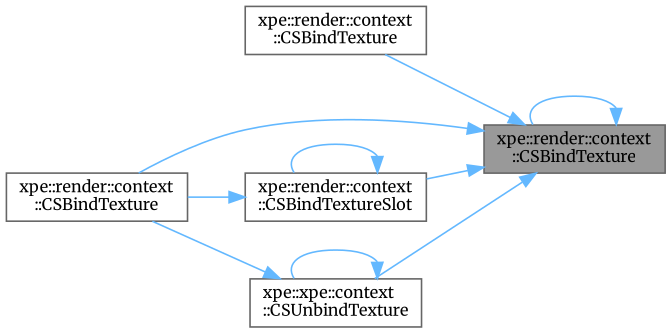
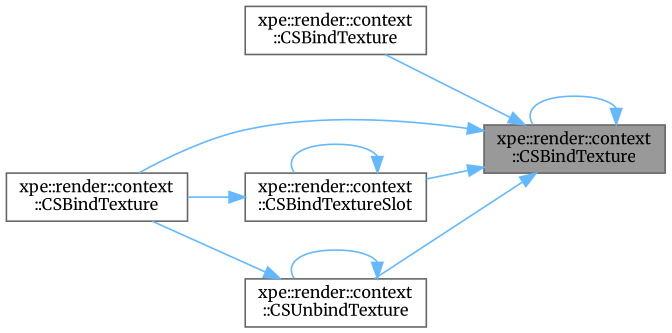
(336, 303) -> (336, 303)
